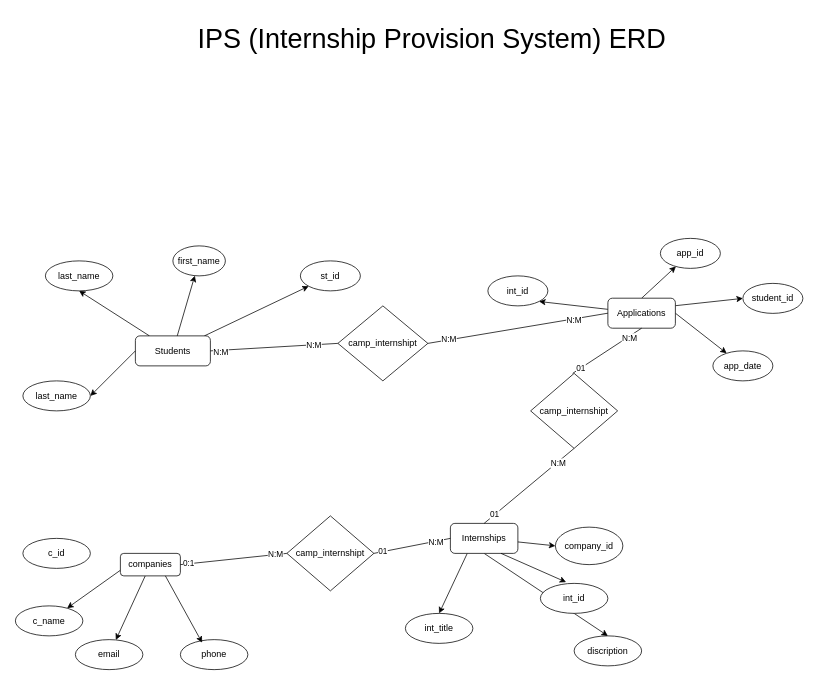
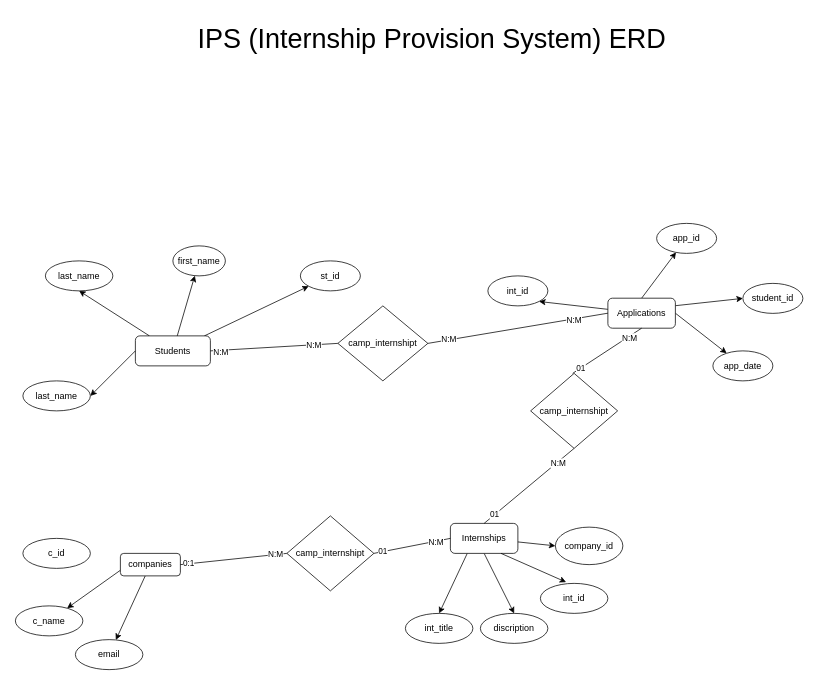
(690, 253) -> (687, 238)
(182, 606) -> none
(608, 651) -> (514, 628)
(214, 654) -> none
